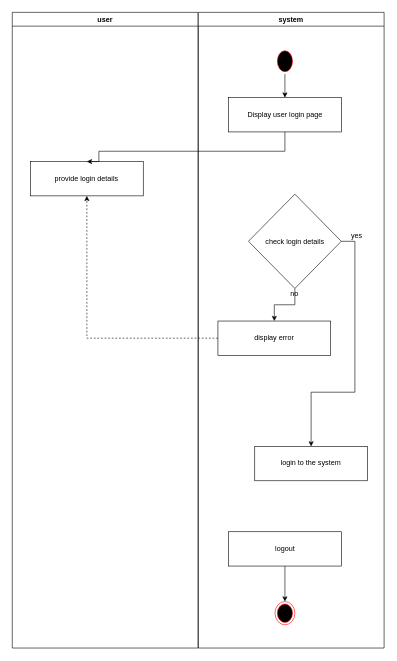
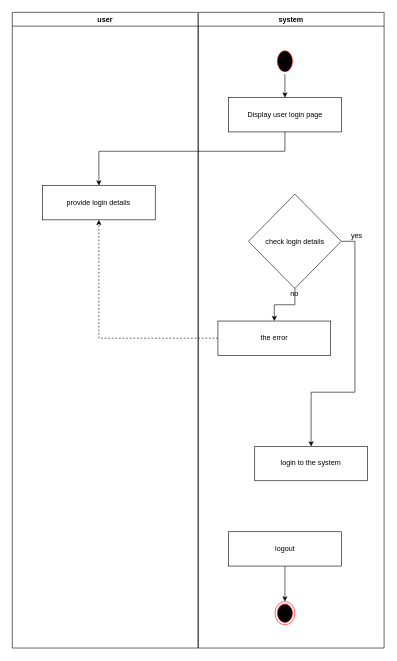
(87, 179) -> (99, 203)
(275, 338) -> (275, 338)
